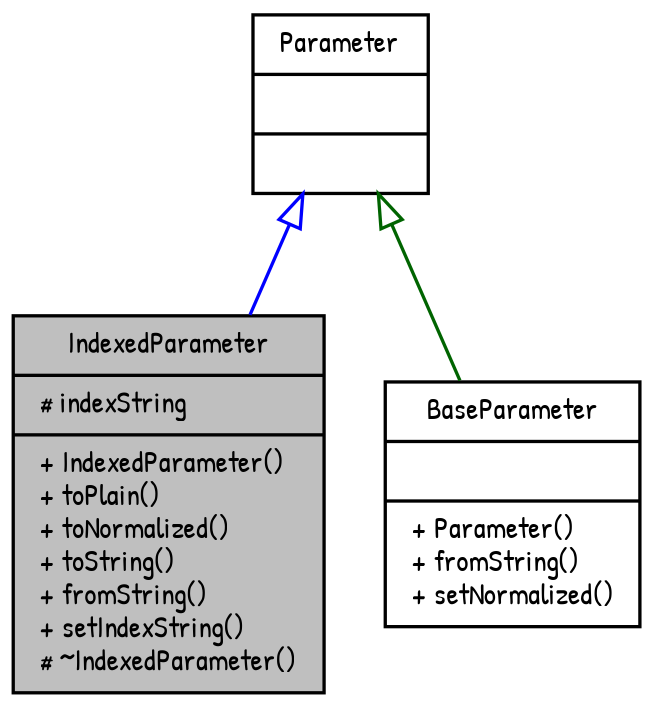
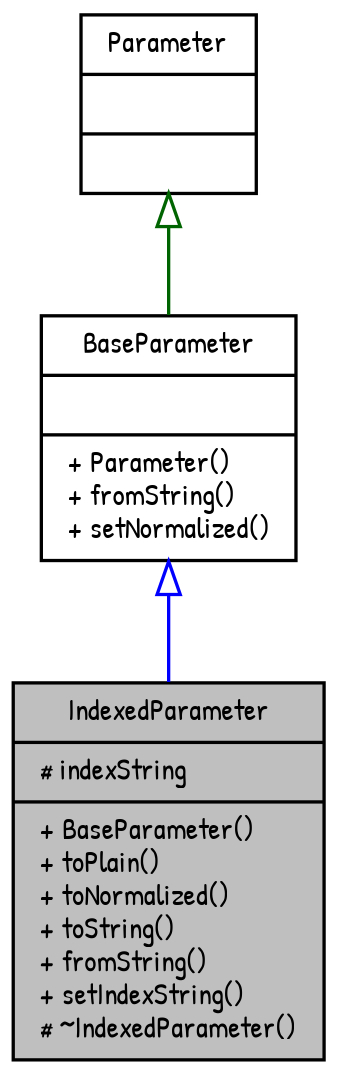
(270, 270) -> (169, 639)
(162, 463) -> (147, 830)
